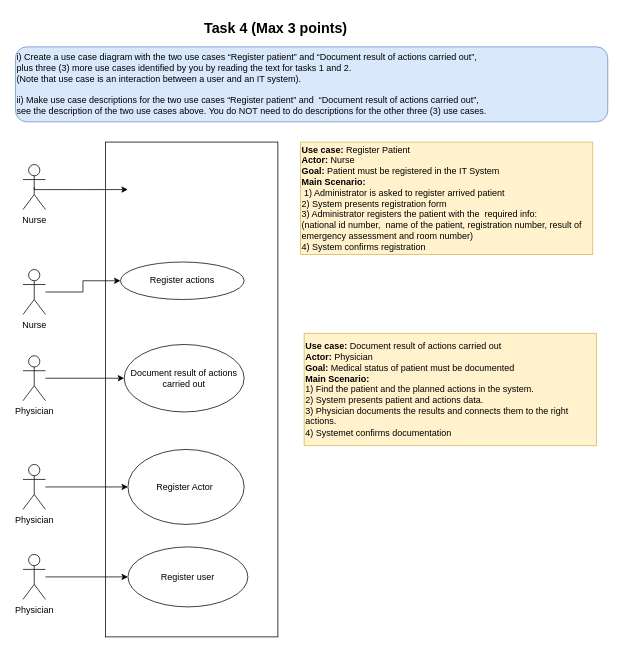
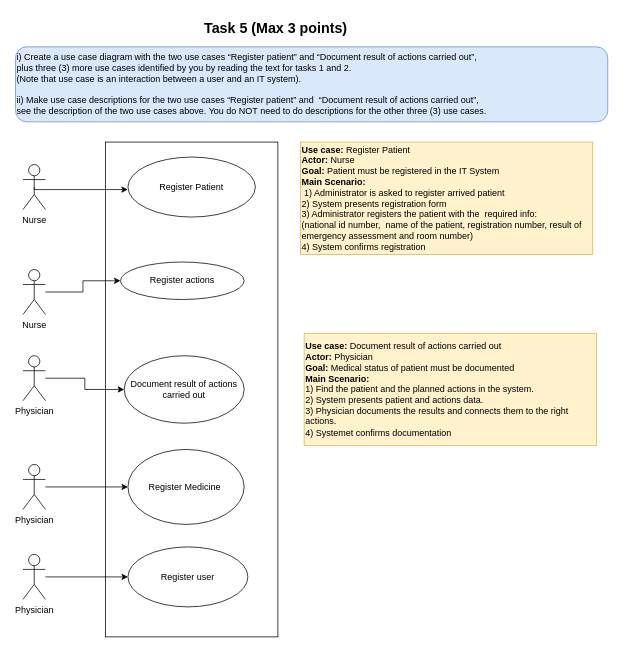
(251, 26) -> (251, 26)
none -> (192, 187)
(184, 378) -> (184, 390)
(186, 487) -> (186, 487)
